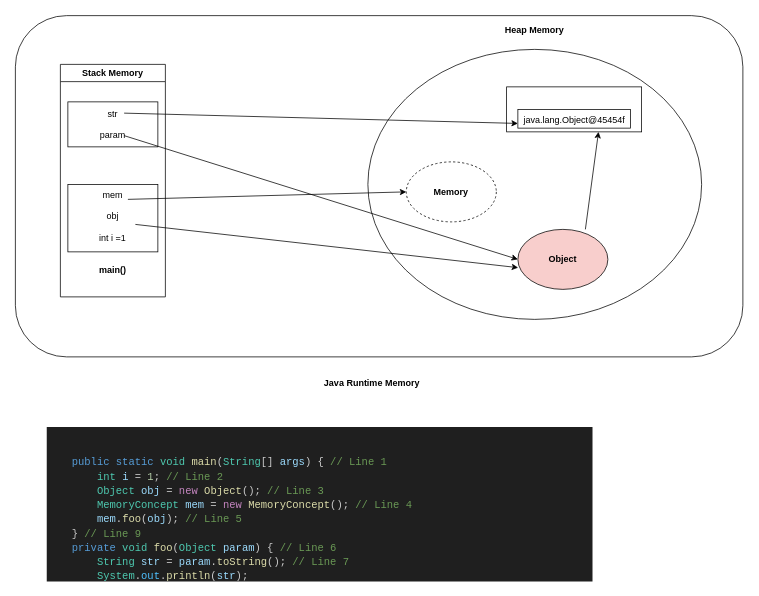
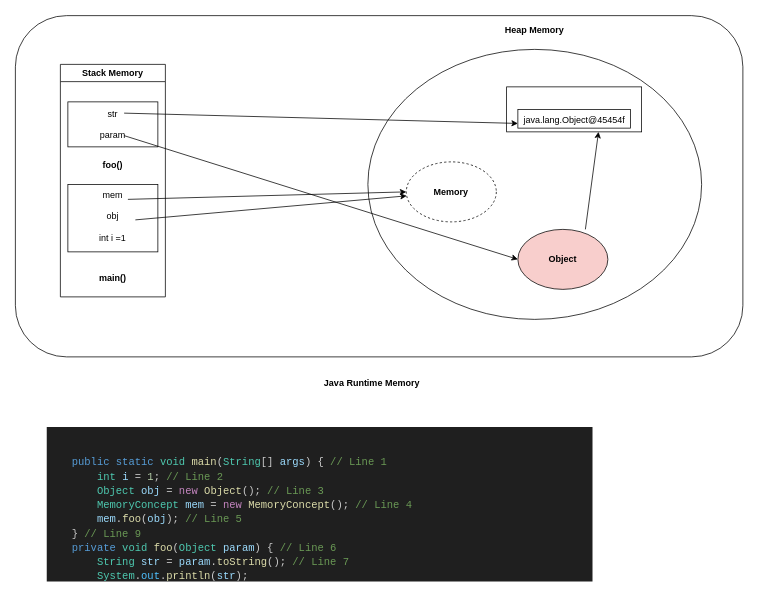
none -> (113, 165)
(324, 246) -> (268, 208)
(113, 270) -> (113, 278)
